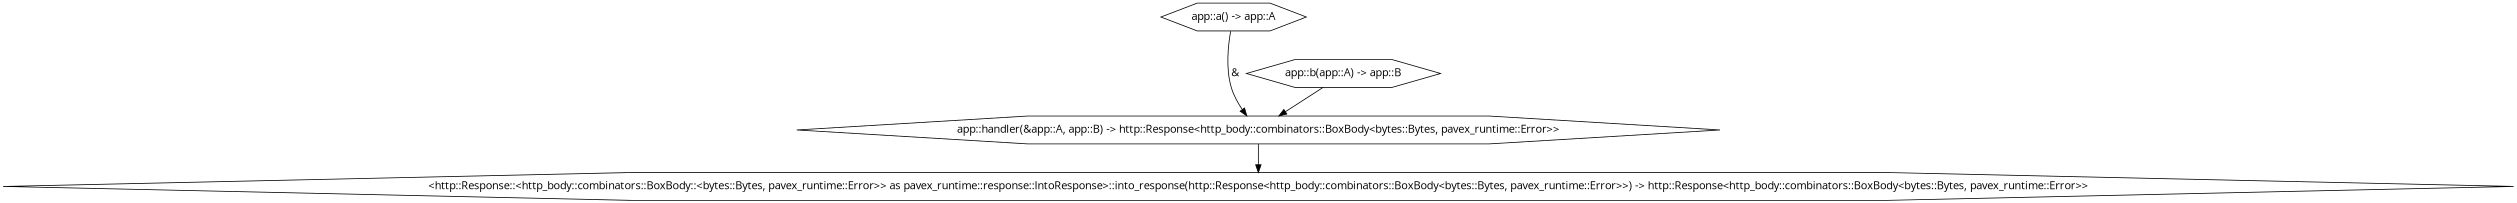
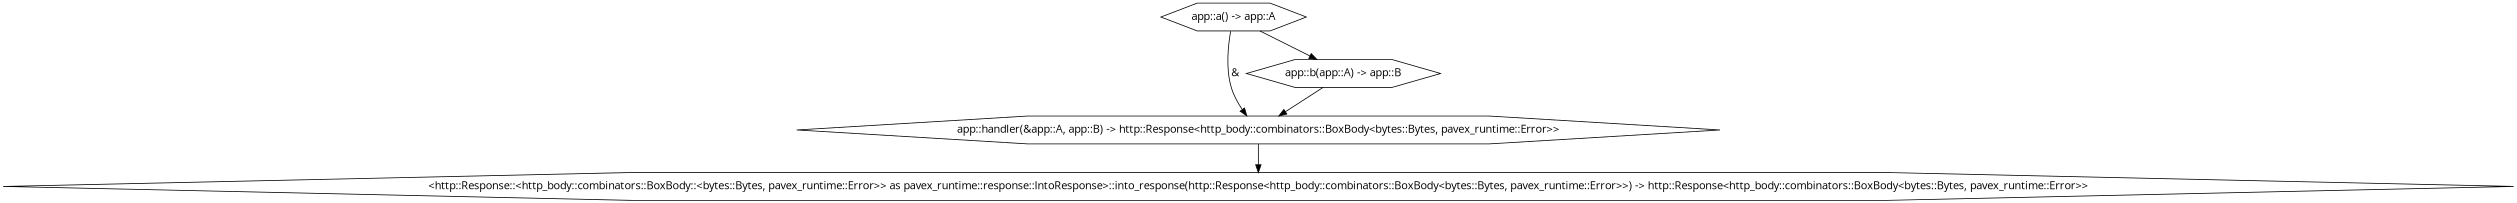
none -> (1285, 43)
